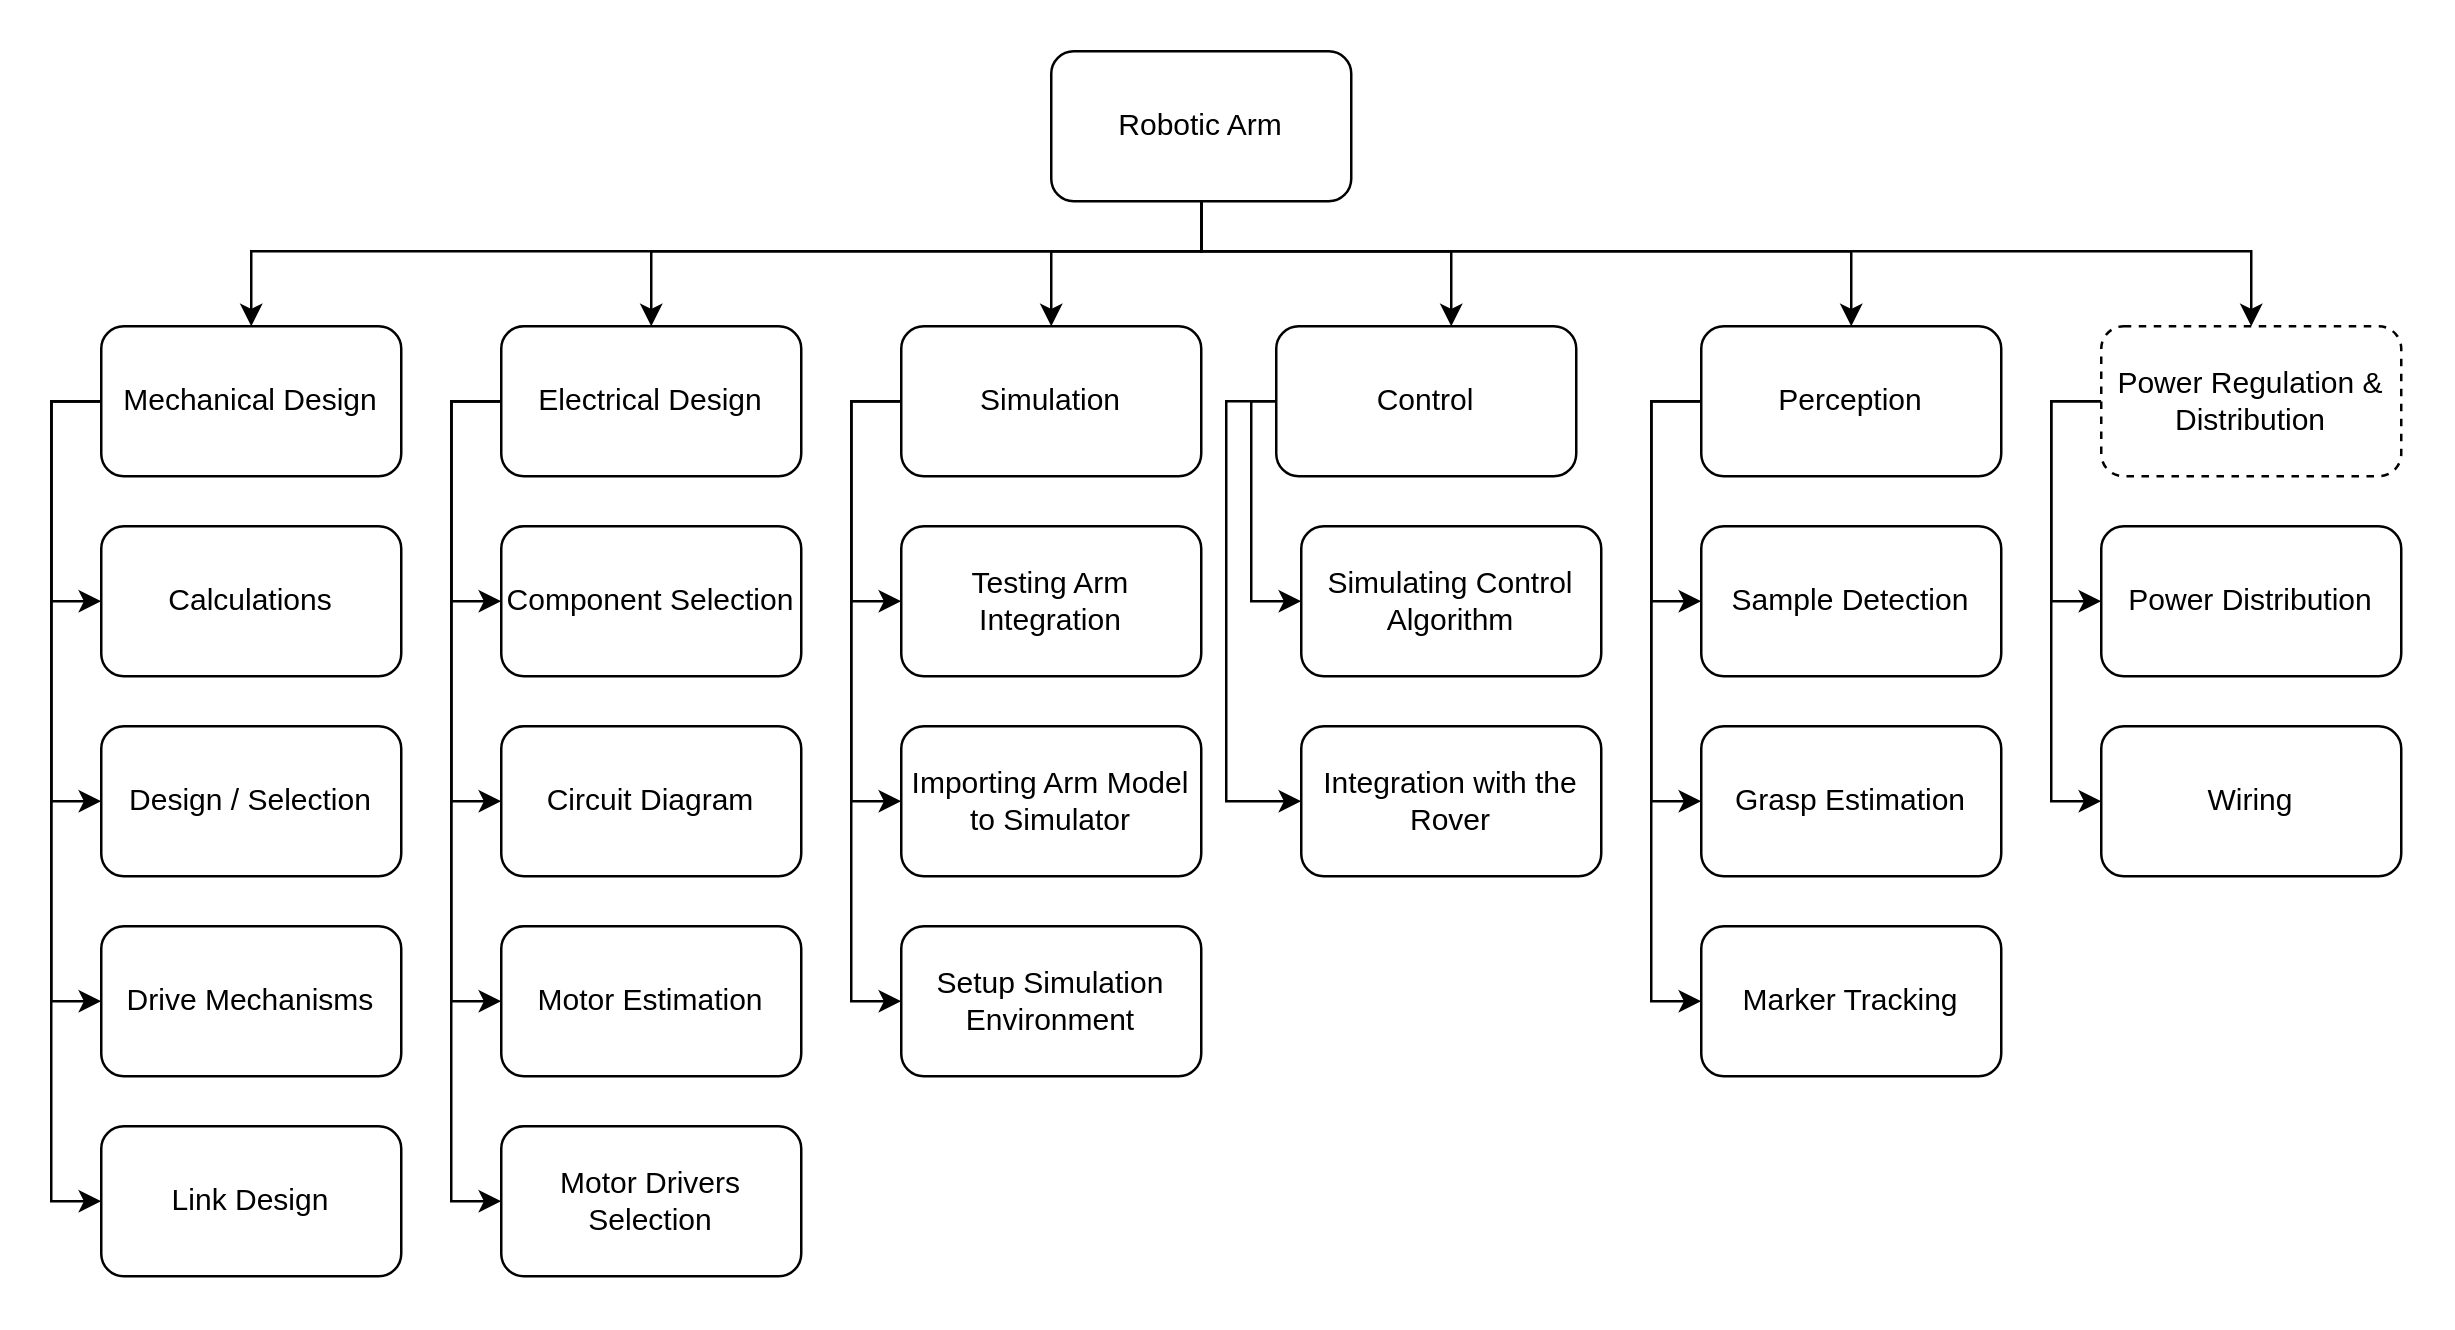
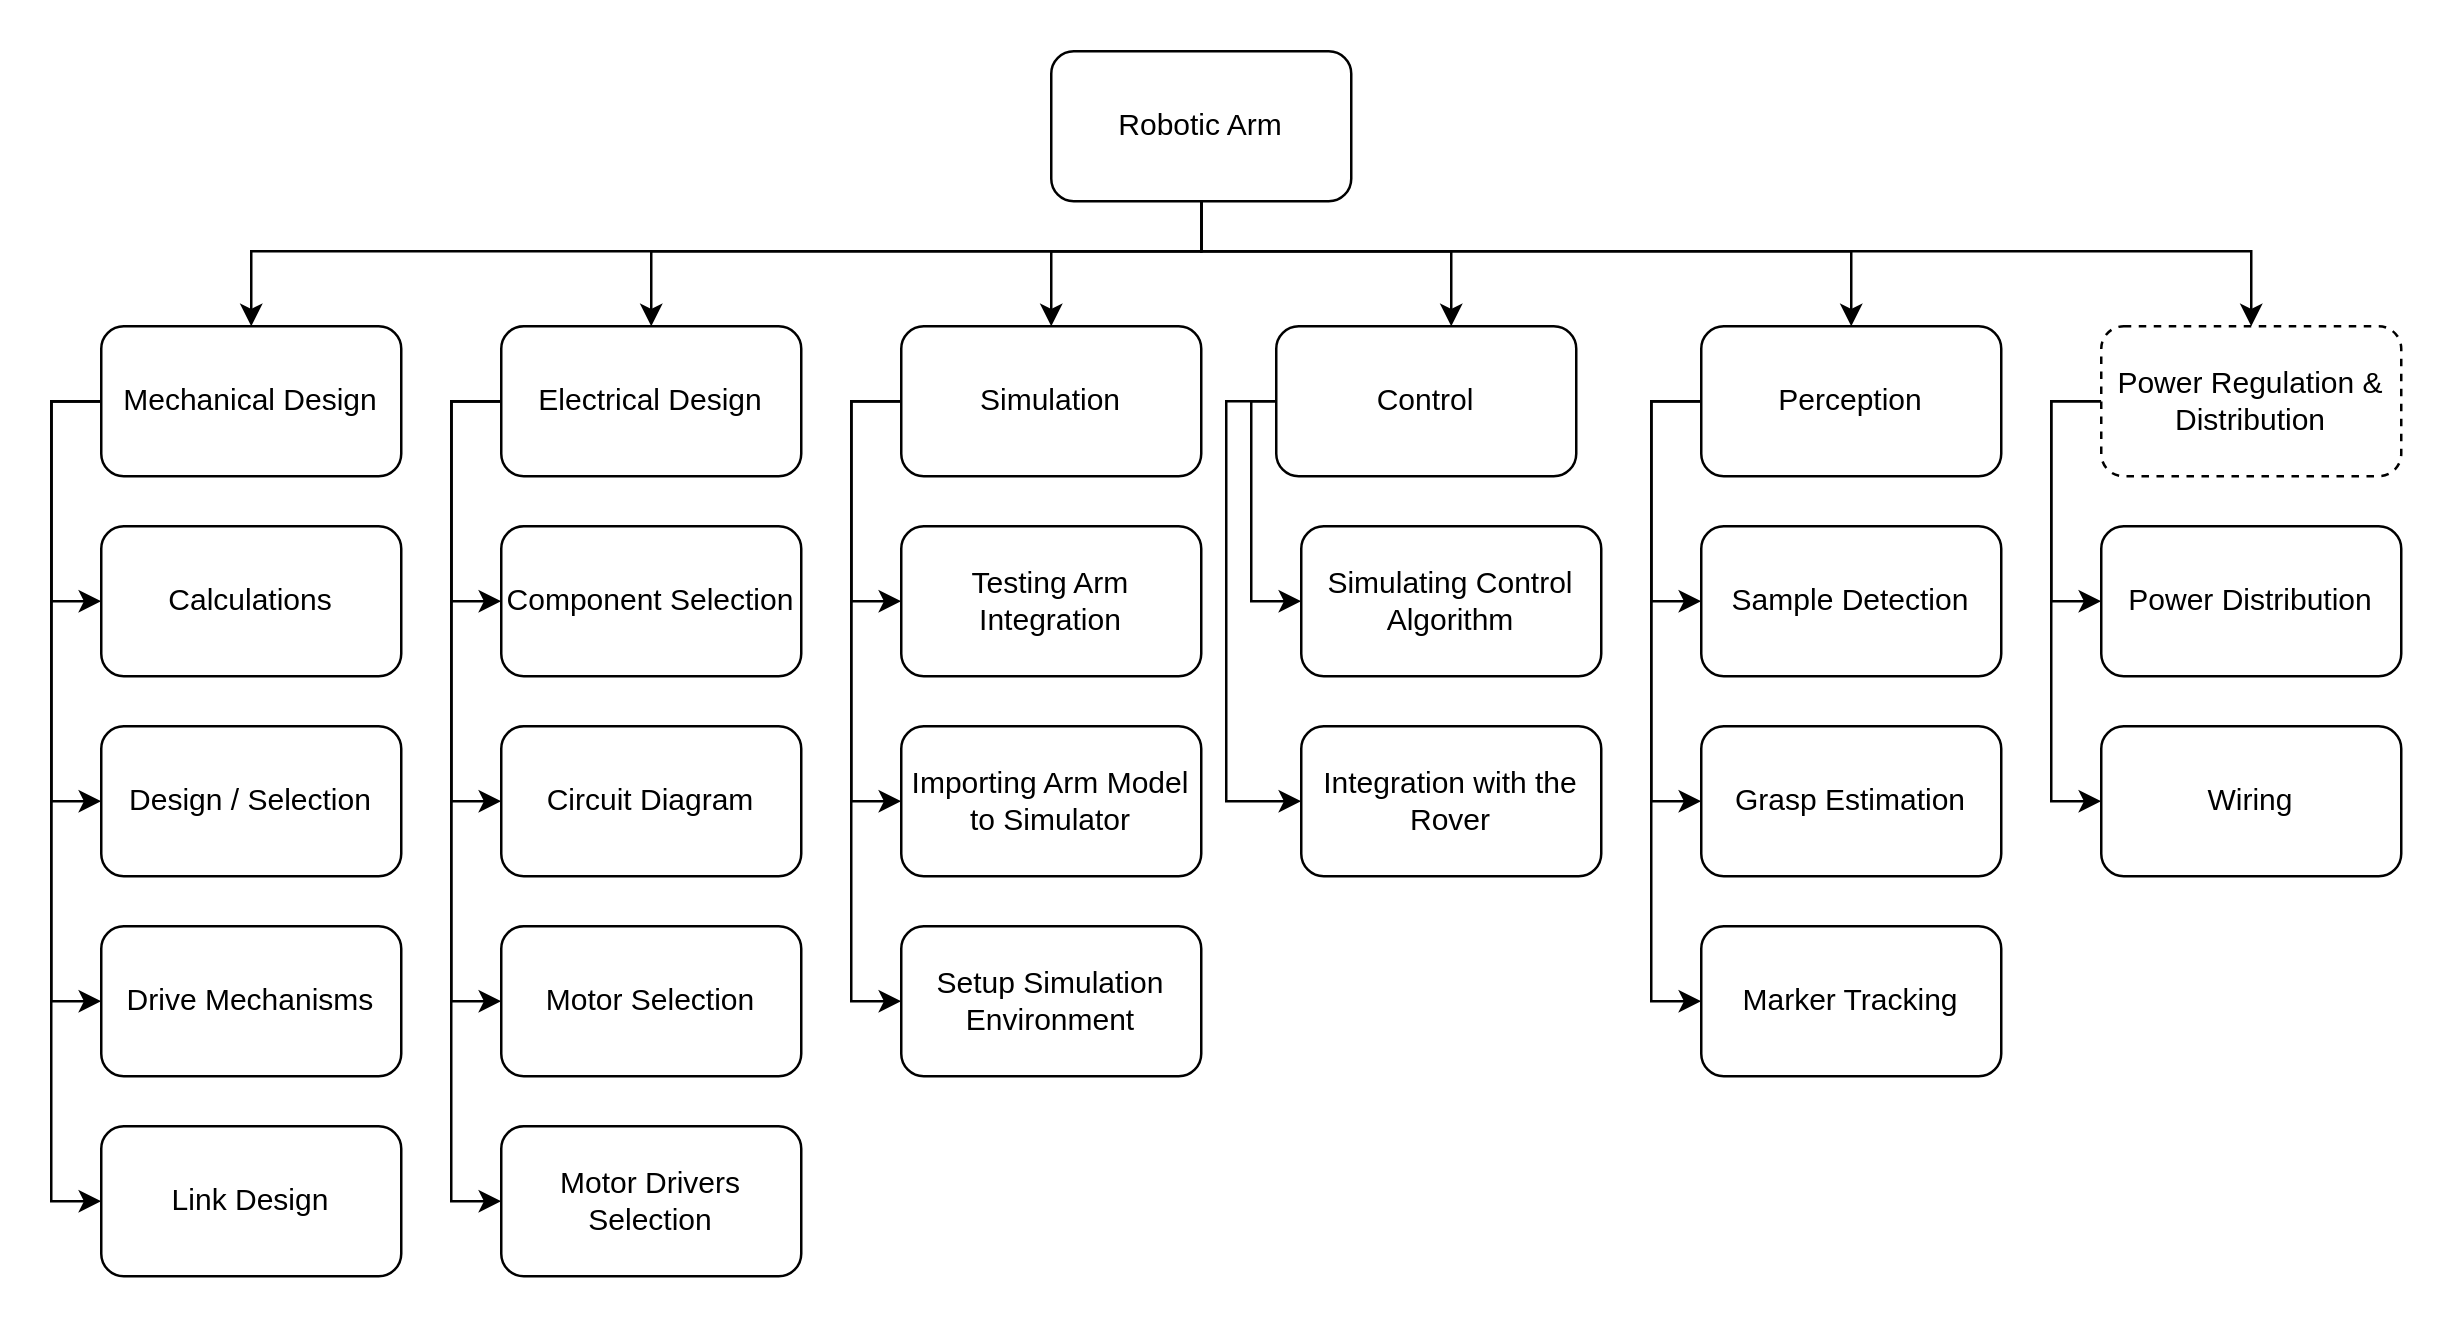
(651, 1001) -> (651, 1001)
